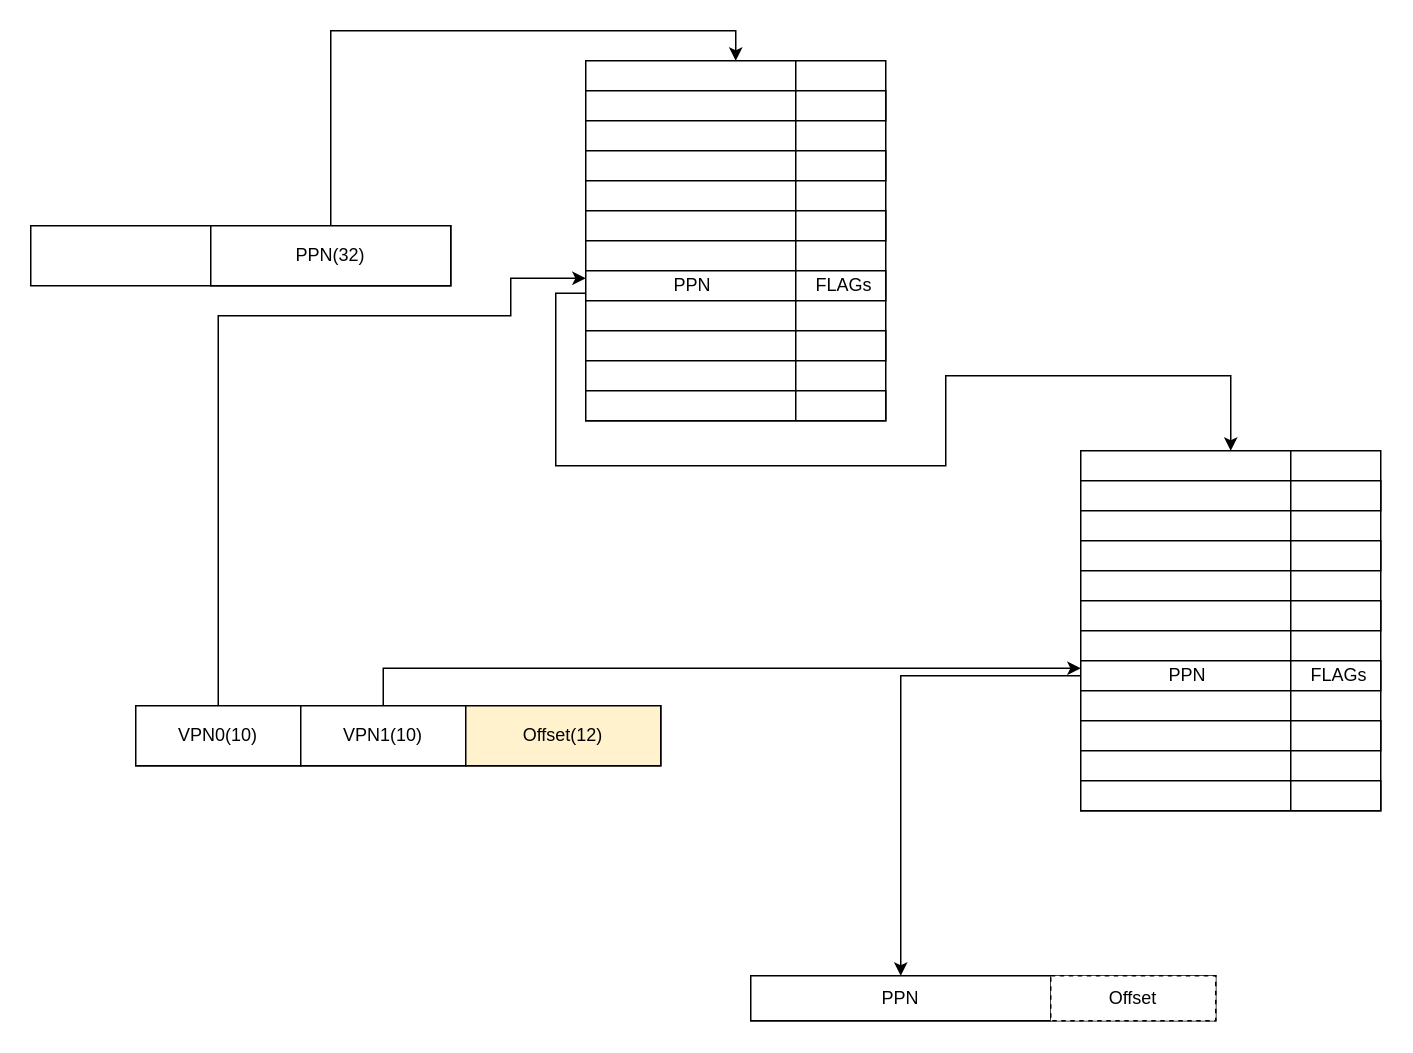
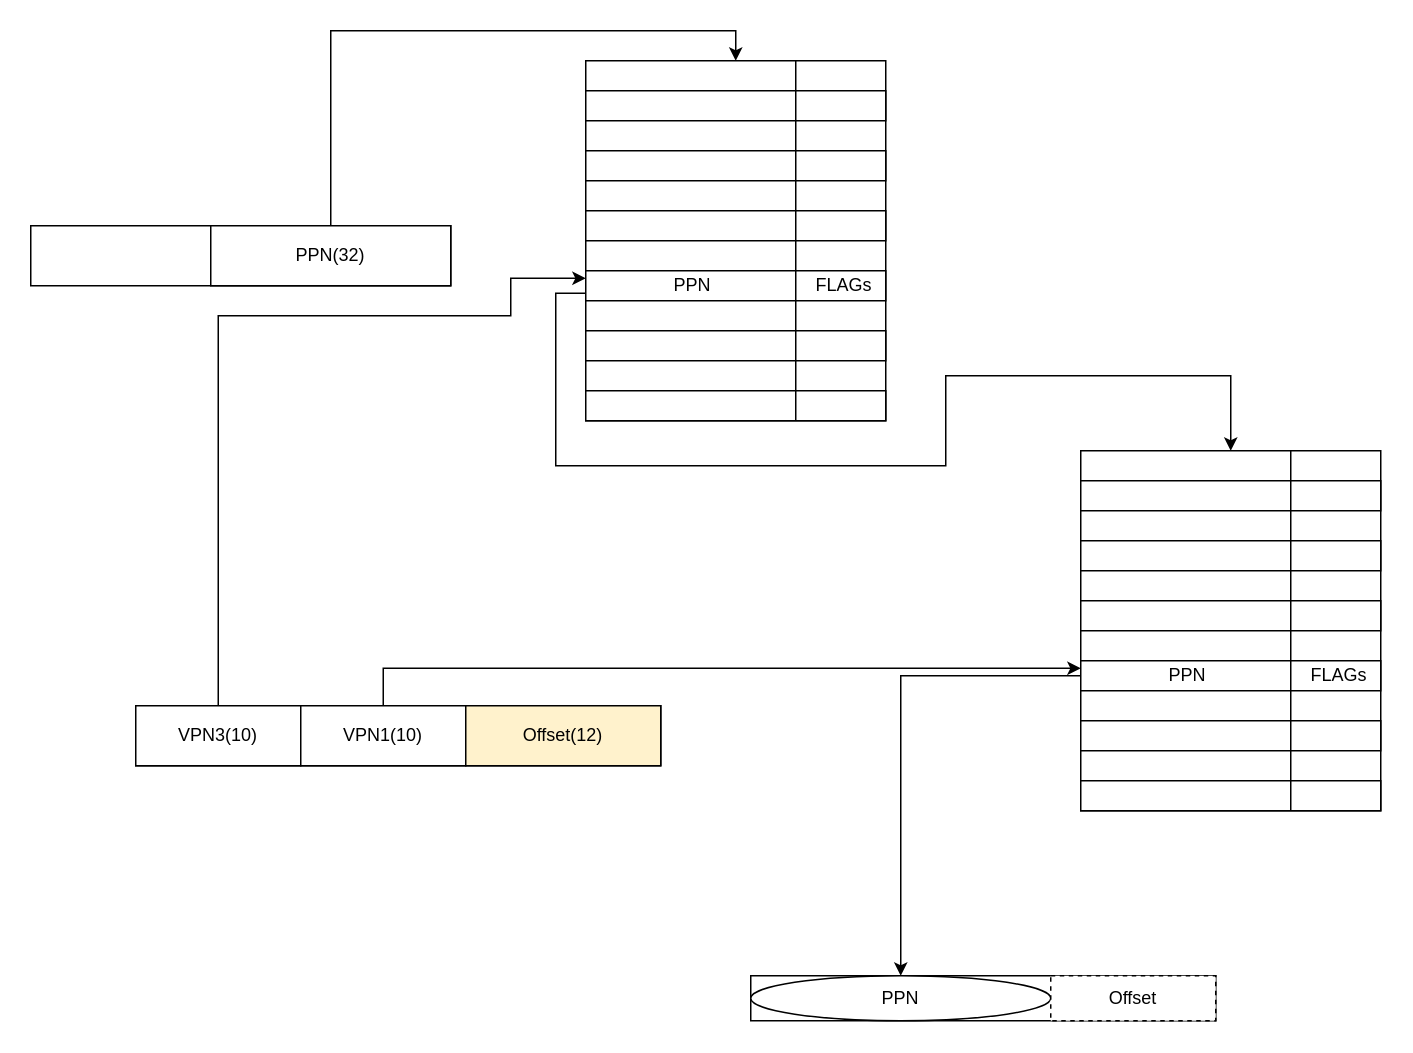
(218, 736) -> (218, 736)
(901, 998) -> (901, 998)
